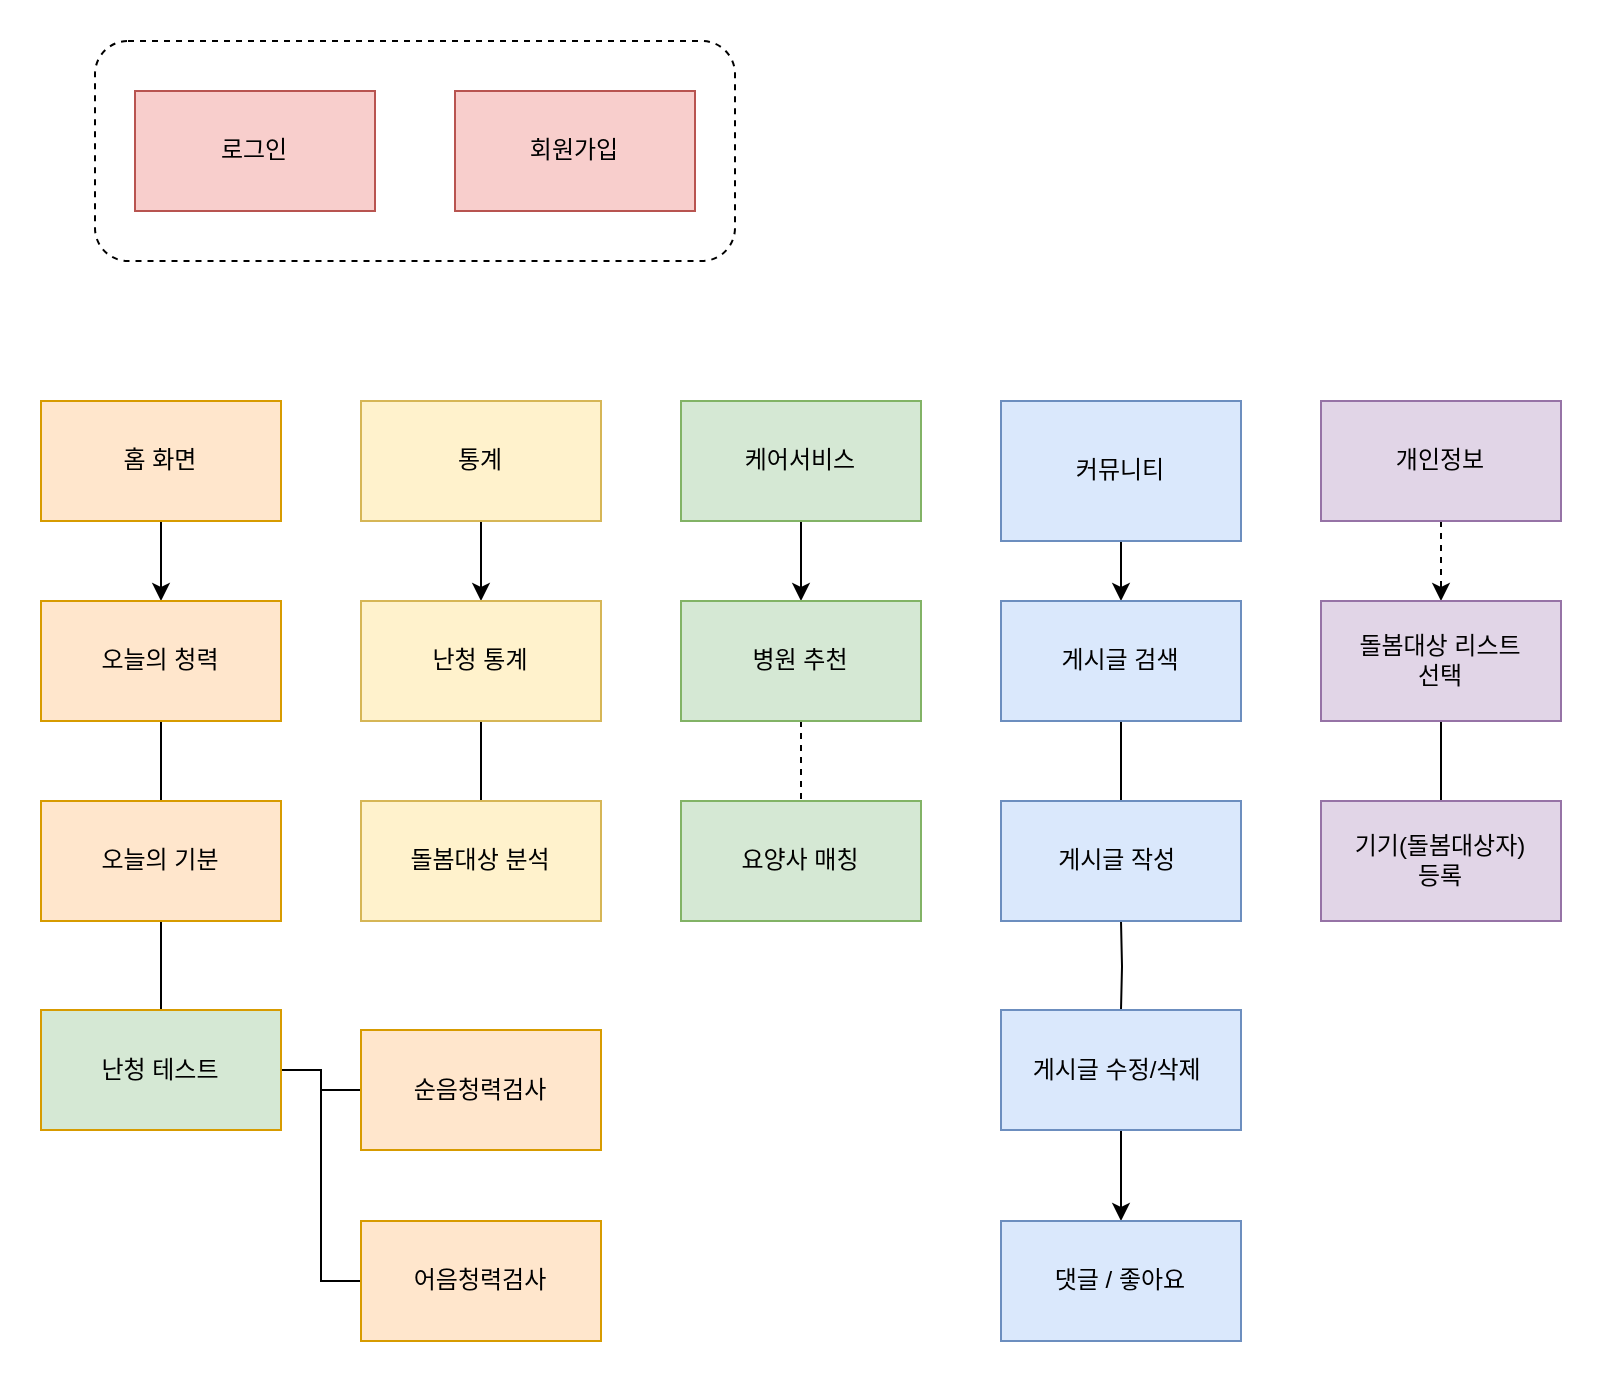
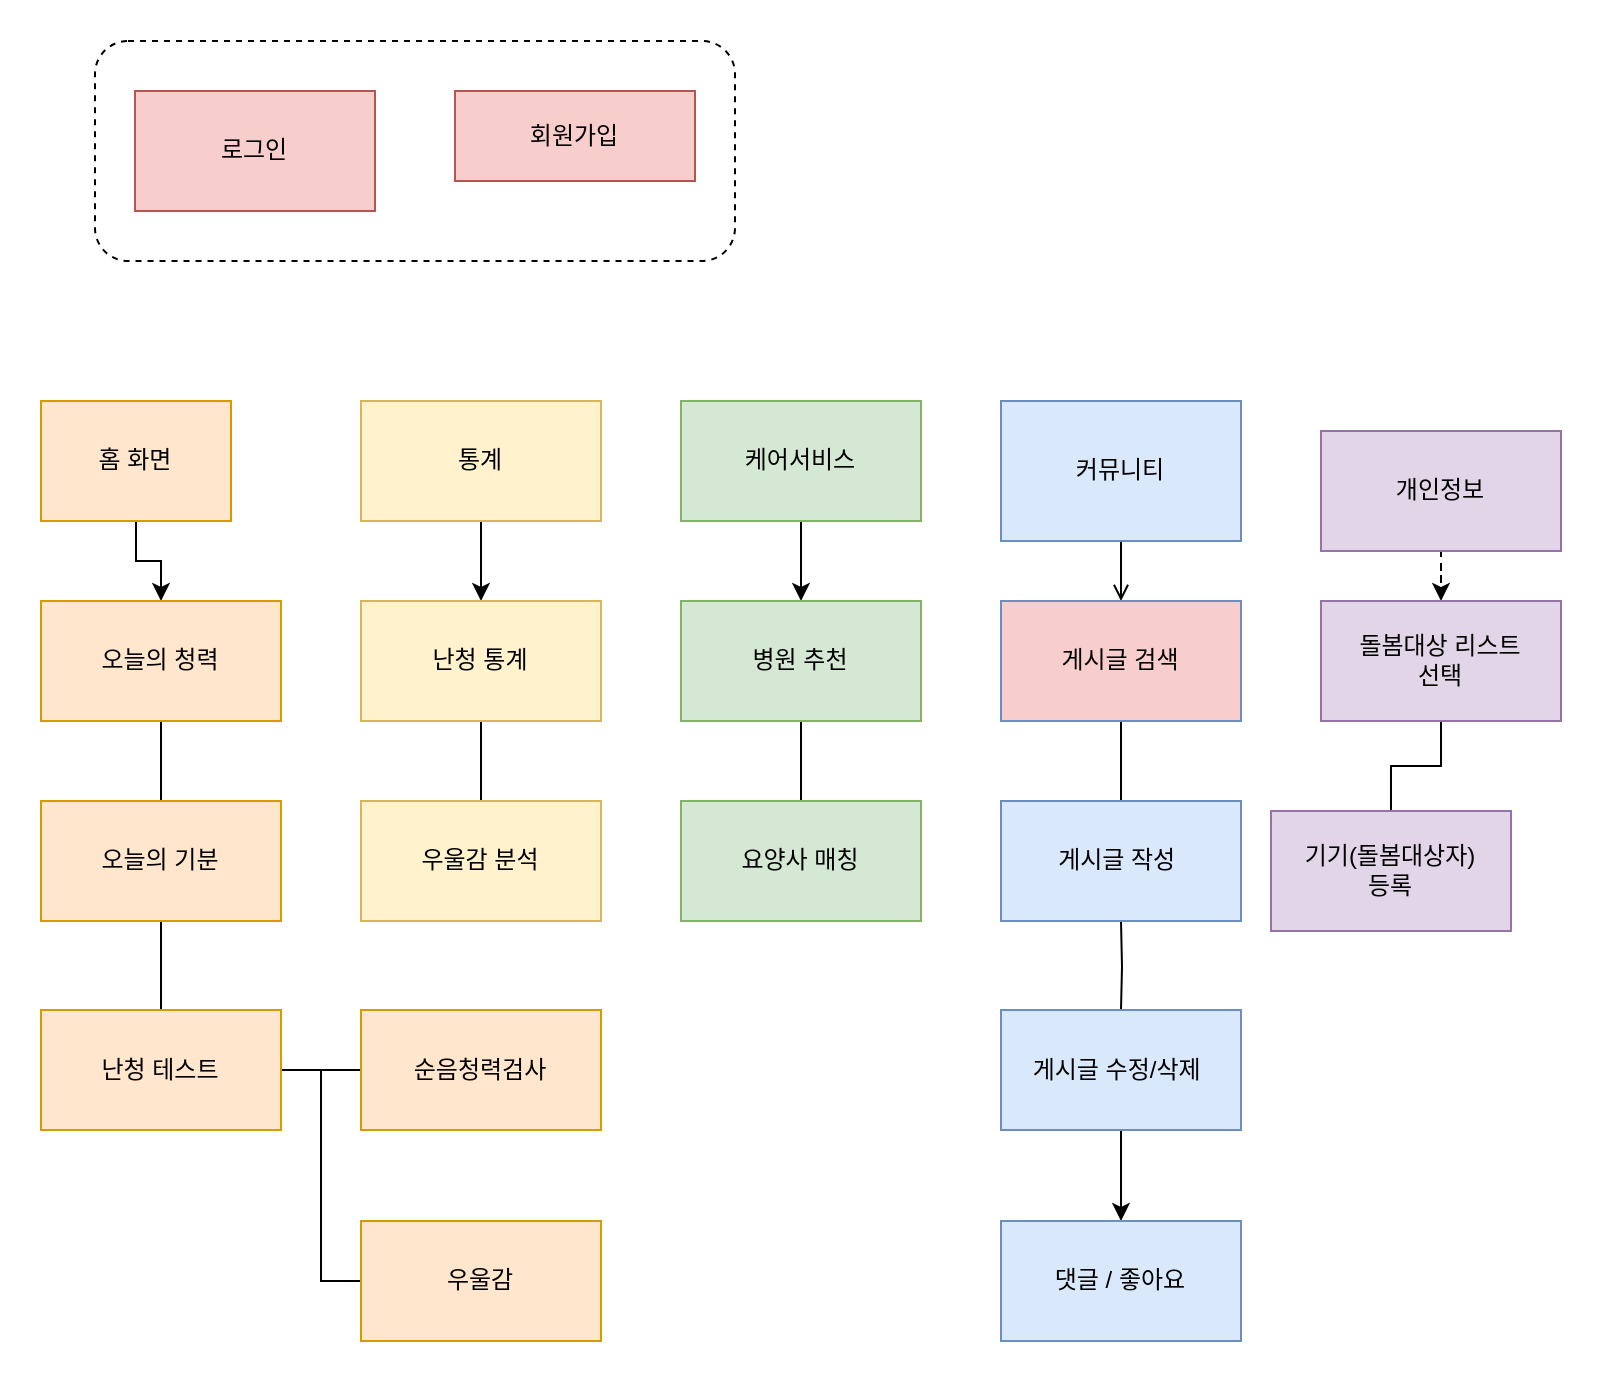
(575, 151) -> (575, 136)
(161, 461) -> (136, 461)
(1441, 461) -> (1441, 491)
(1121, 586) -> (1121, 589)
(1121, 661) -> (1121, 661)
(801, 763) -> (801, 763)
(481, 861) -> (481, 861)
(1441, 861) -> (1391, 871)
(161, 1070) -> (161, 1070)
(481, 1090) -> (481, 1070)
(481, 1281) -> (481, 1281)
